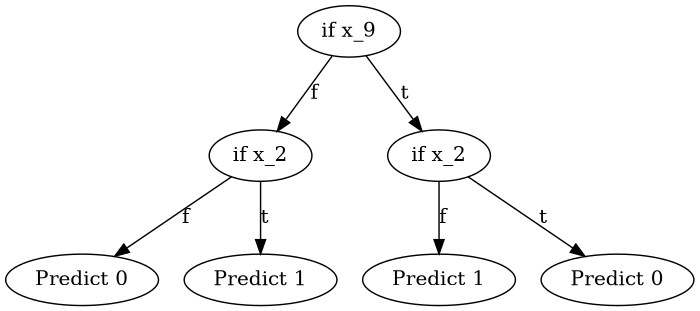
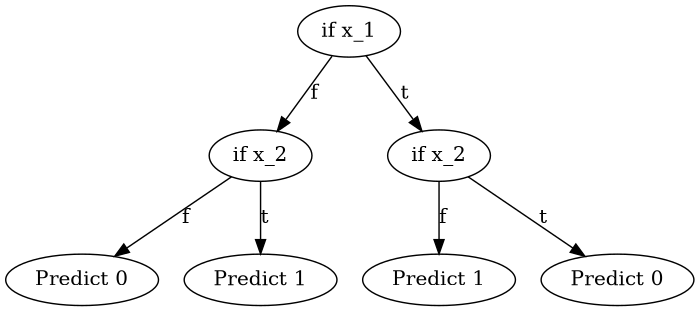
(349, 31) -> (349, 31)
